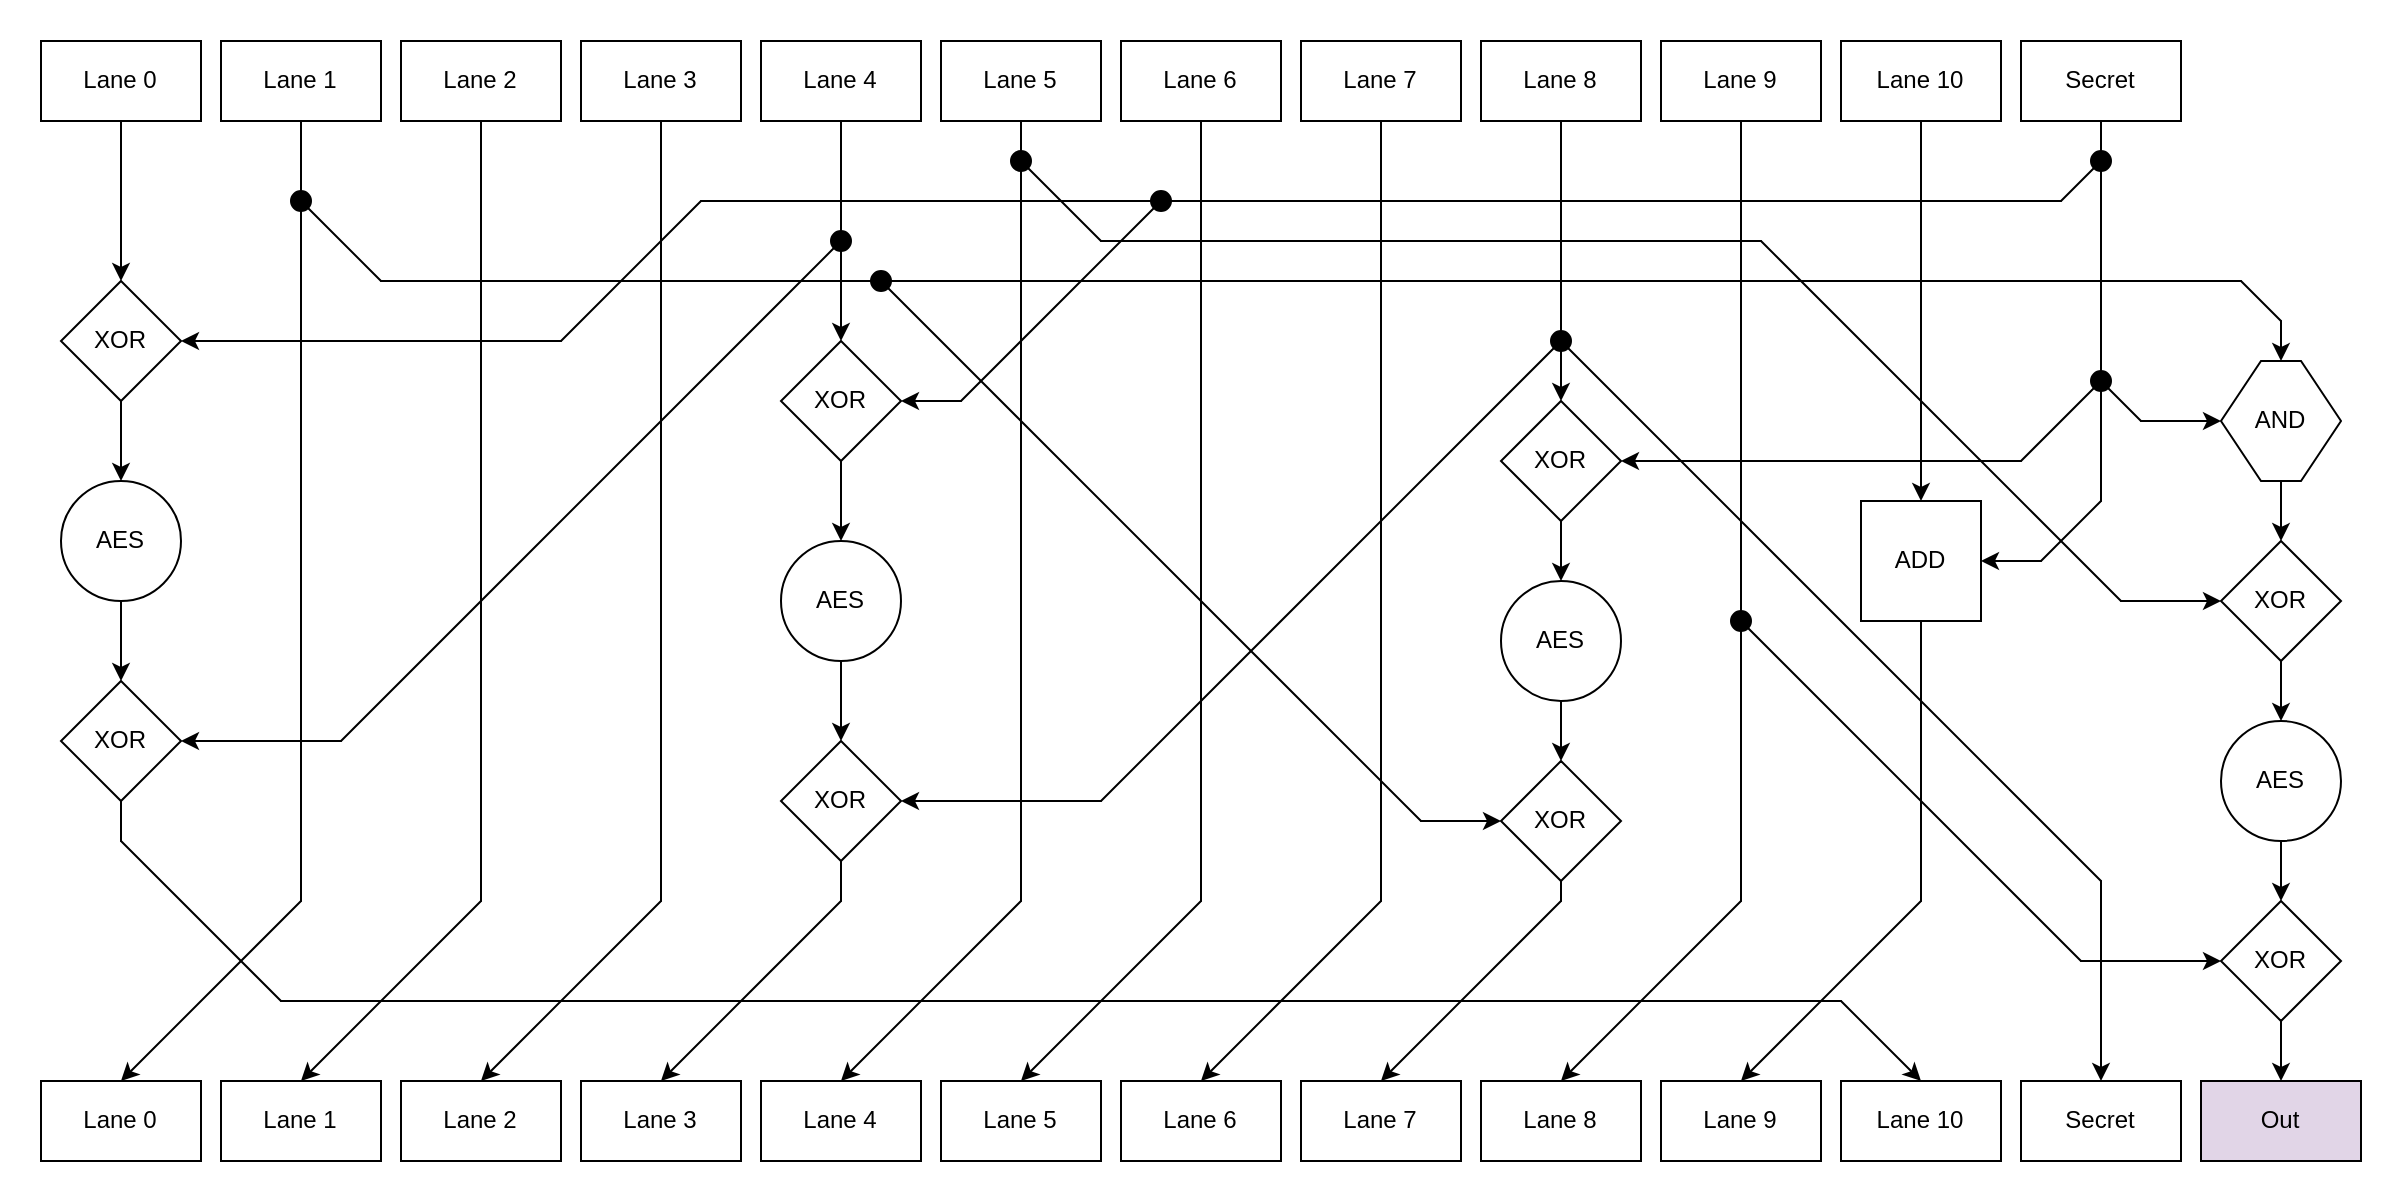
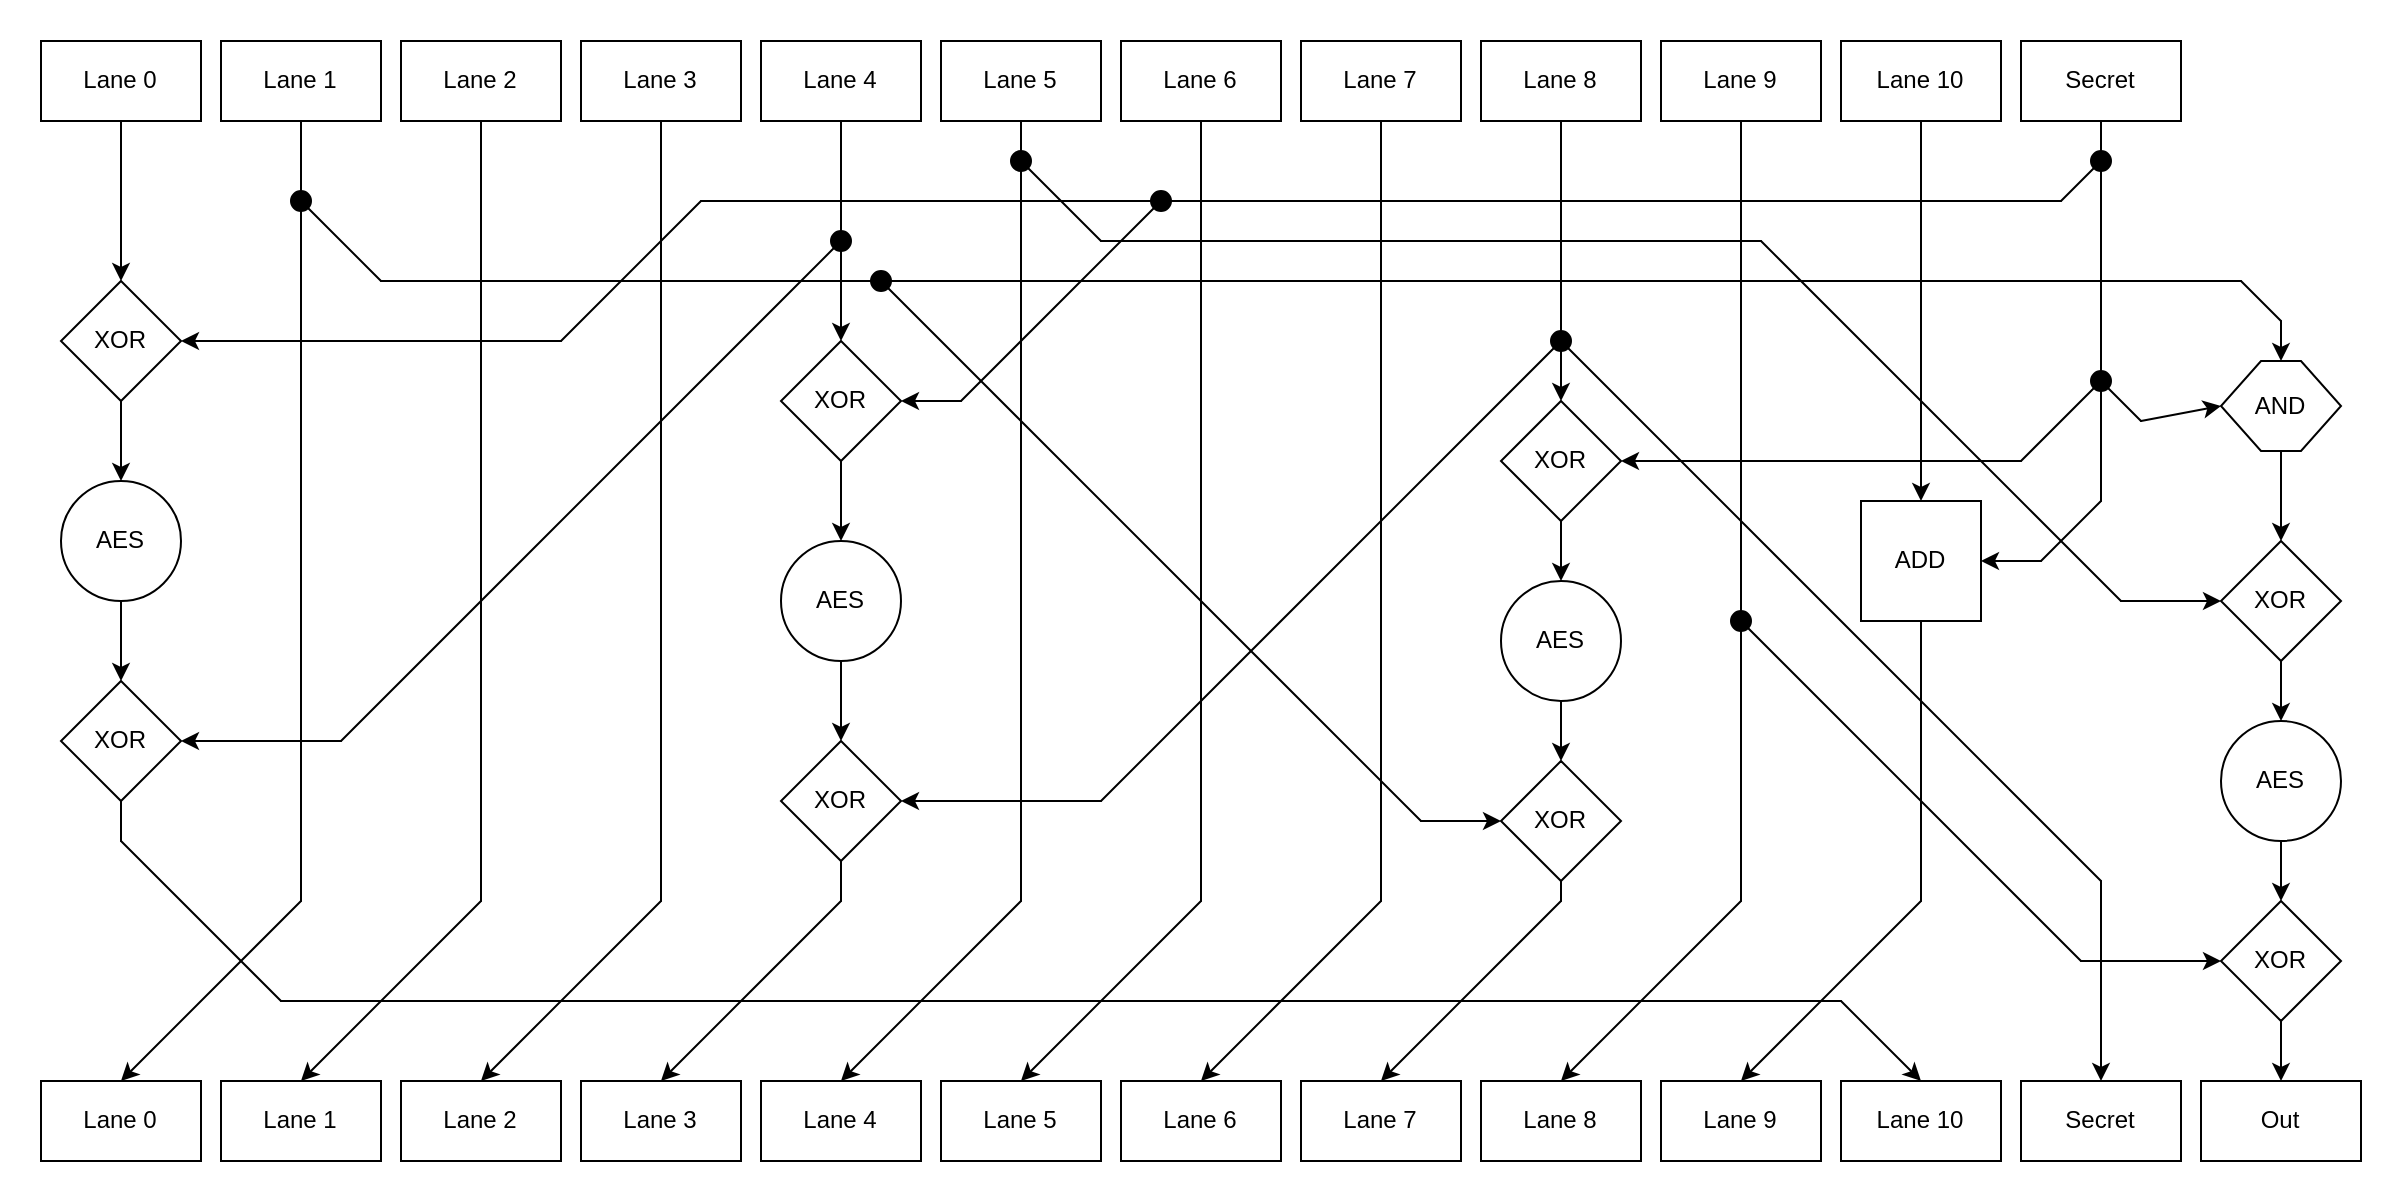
(2281, 421) -> (2281, 406)
(2281, 1121) -> (2281, 1121)
